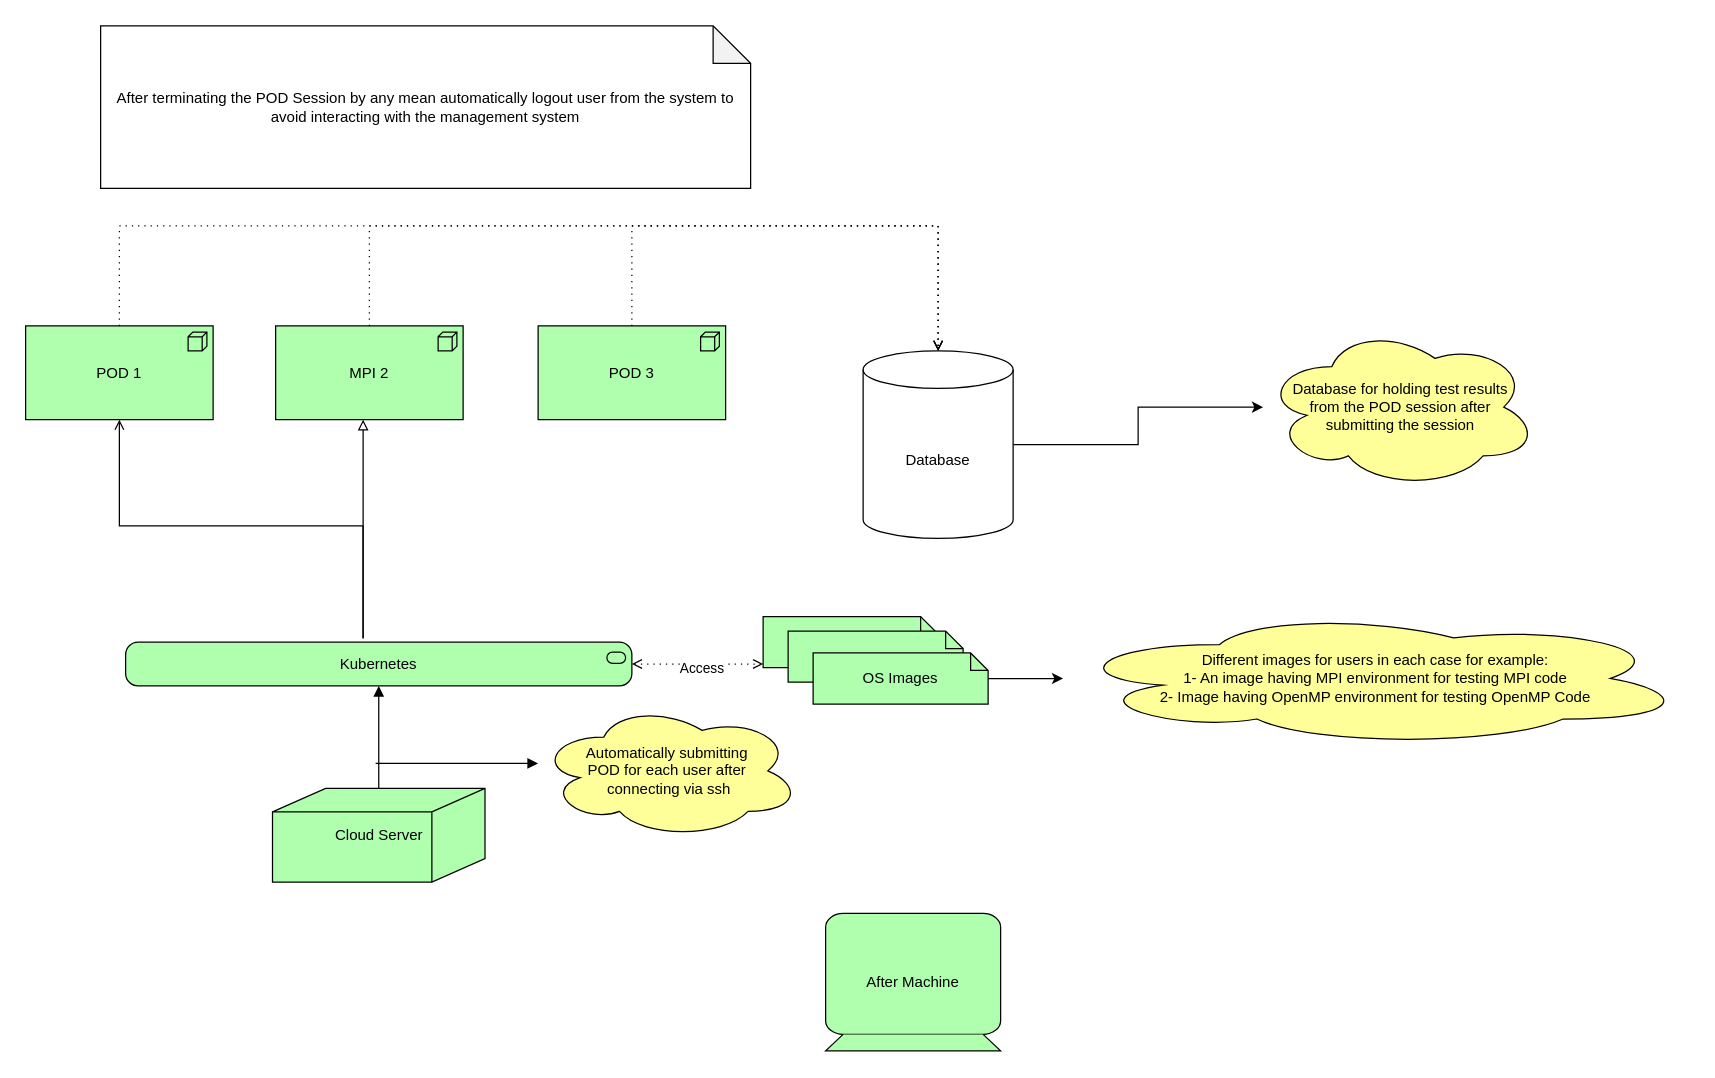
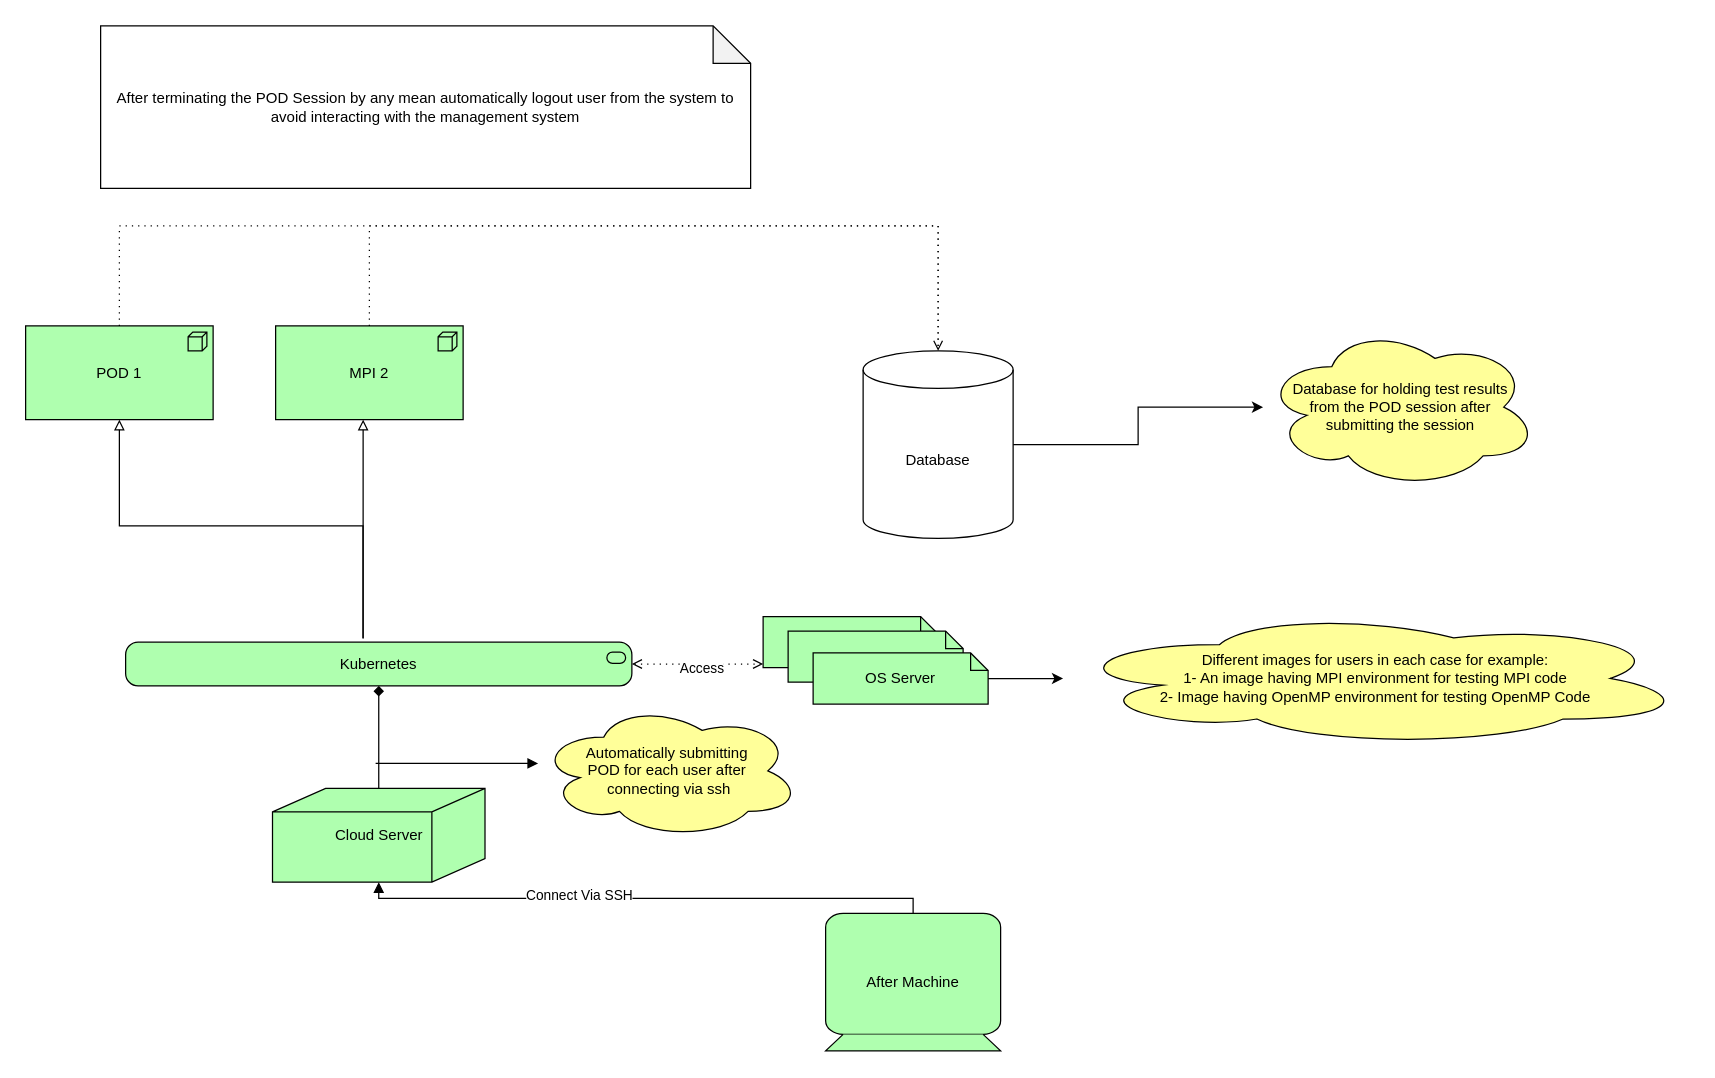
(632, 279) -> none
(938, 348) -> (938, 349)
(632, 373) -> none
(119, 427) -> (119, 431)
(901, 678) -> (901, 678)
(379, 697) -> (379, 697)
none -> (651, 898)
